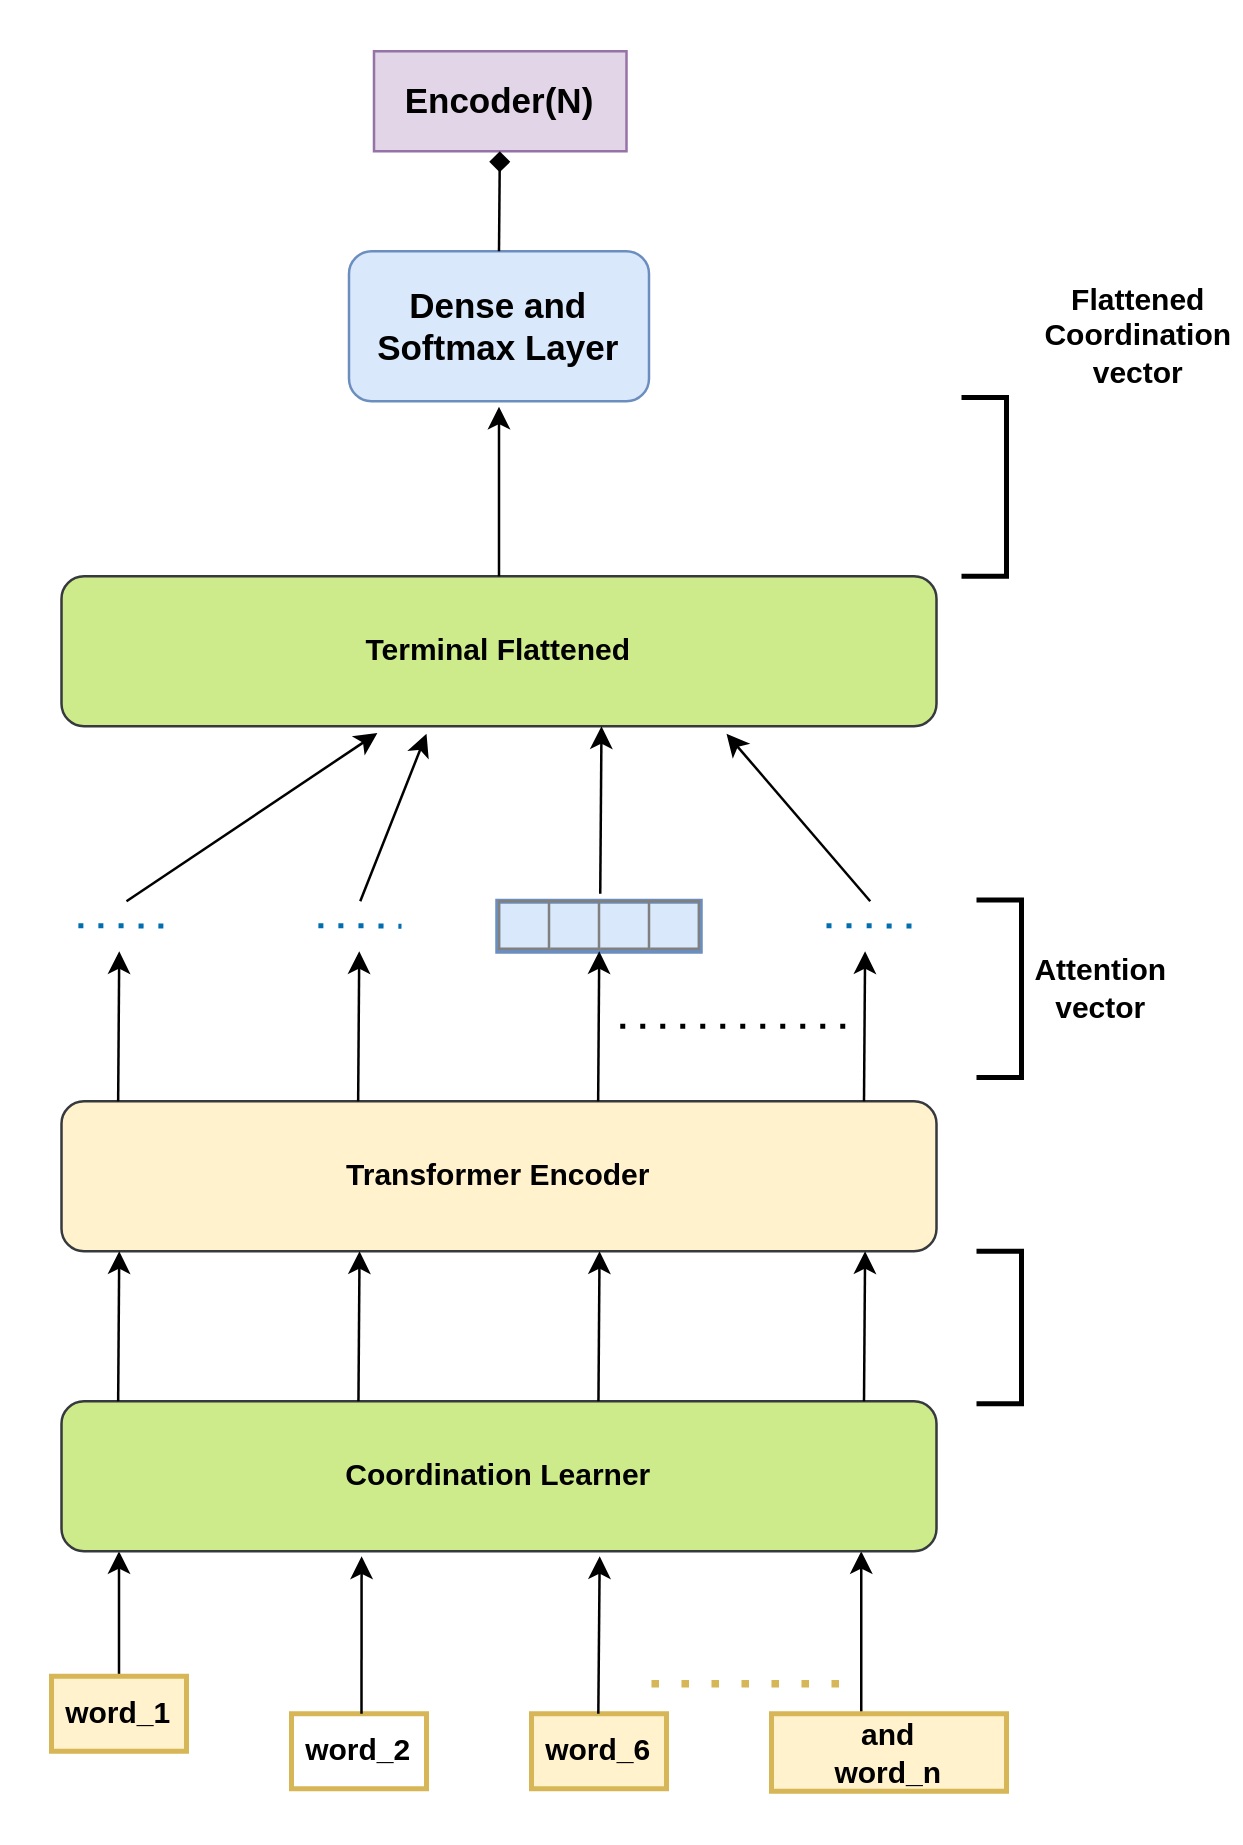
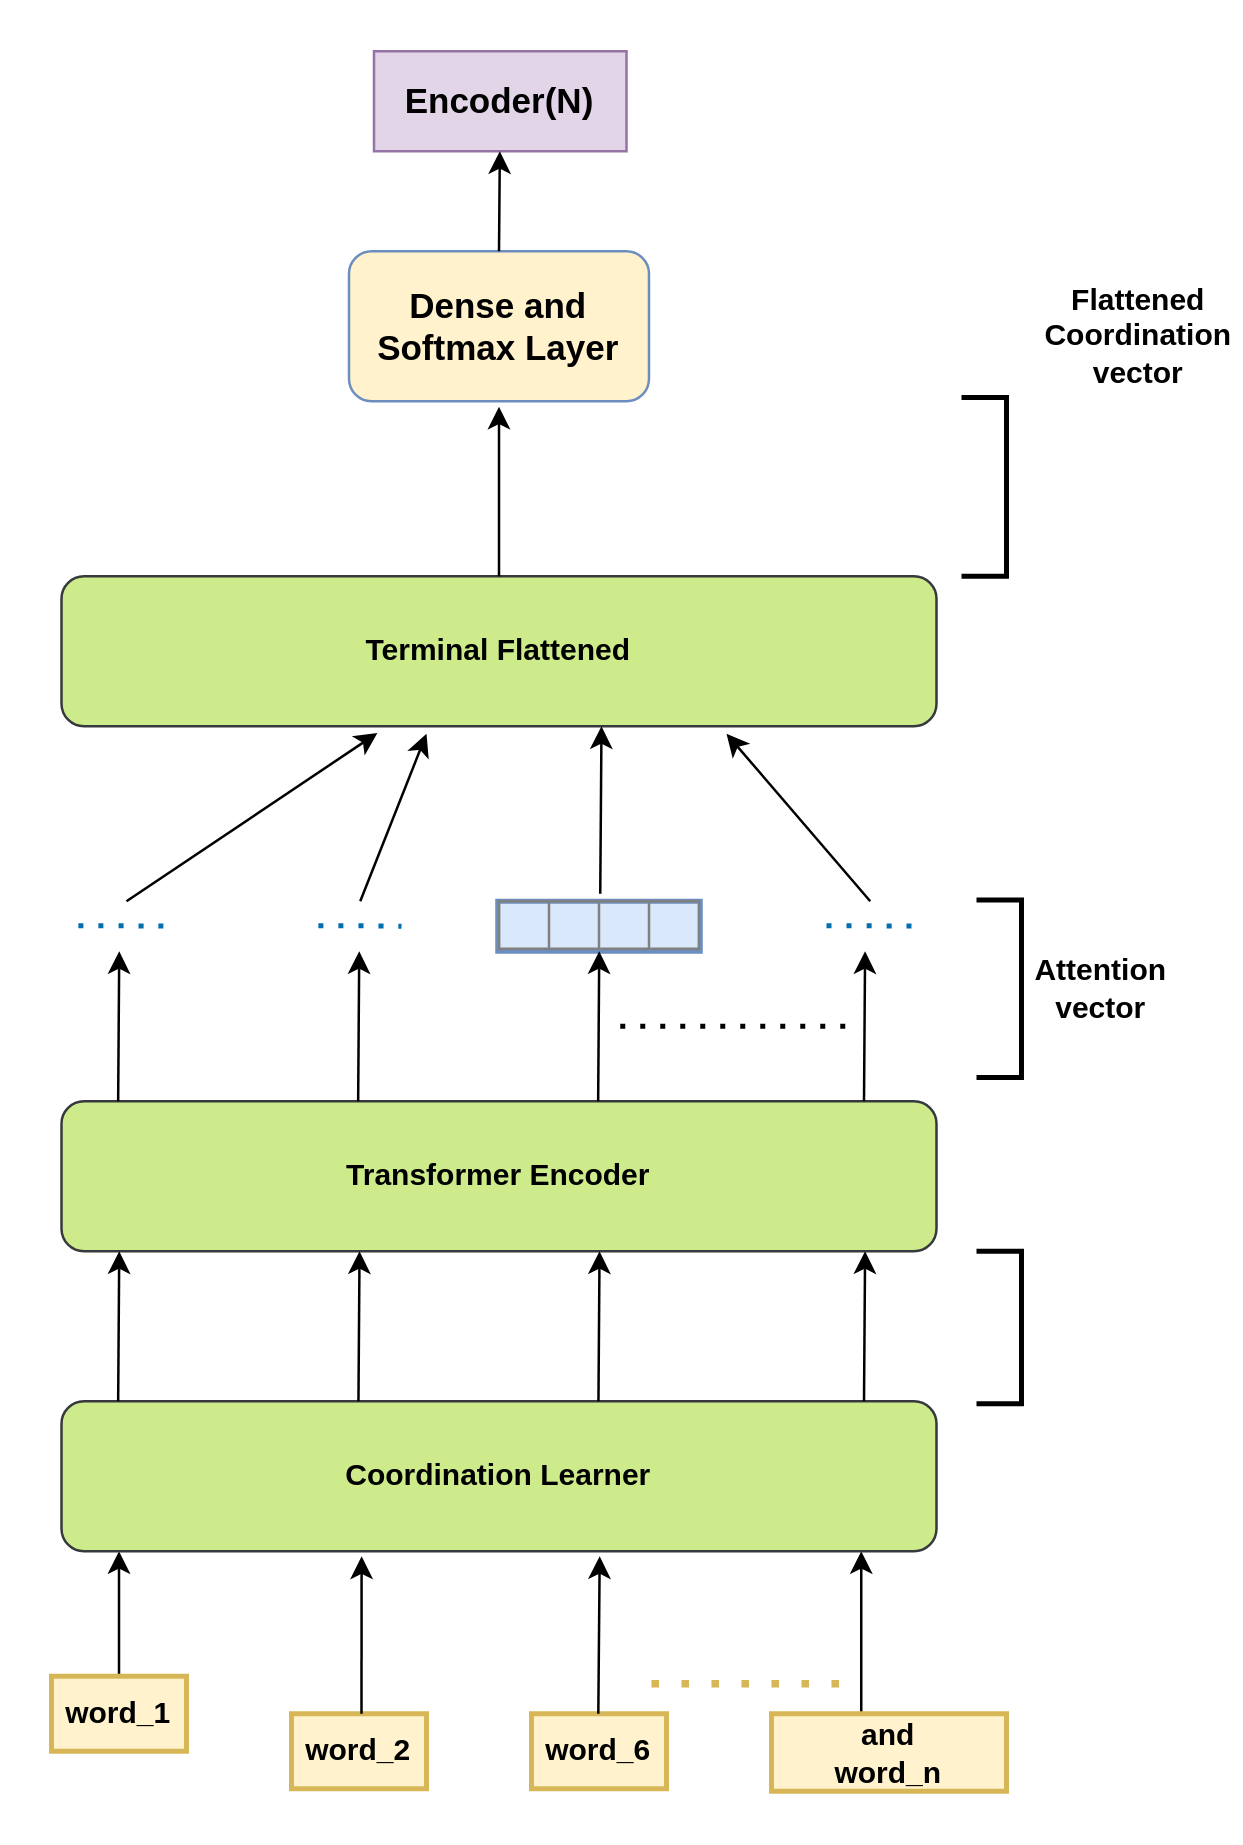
(499, 172) -> (499, 170)
(499, 326) -> (499, 326)
(499, 1176) -> (499, 1176)
(359, 1751) -> (359, 1751)
